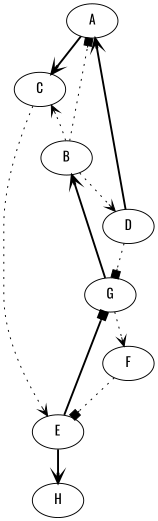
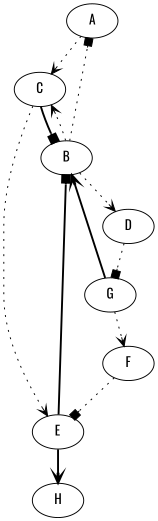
(69, 51) -> (69, 51)
none -> (46, 120)
(111, 128) -> none
(83, 368) -> (62, 300)
